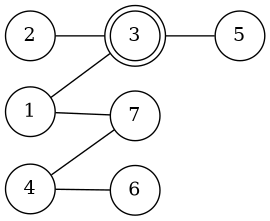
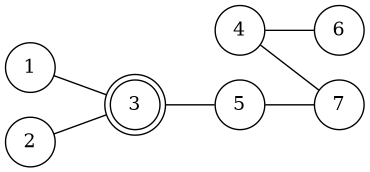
(83, 114) -> (290, 105)
